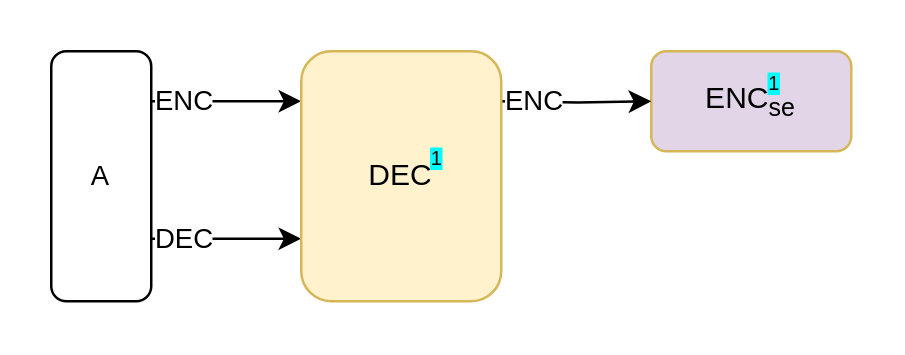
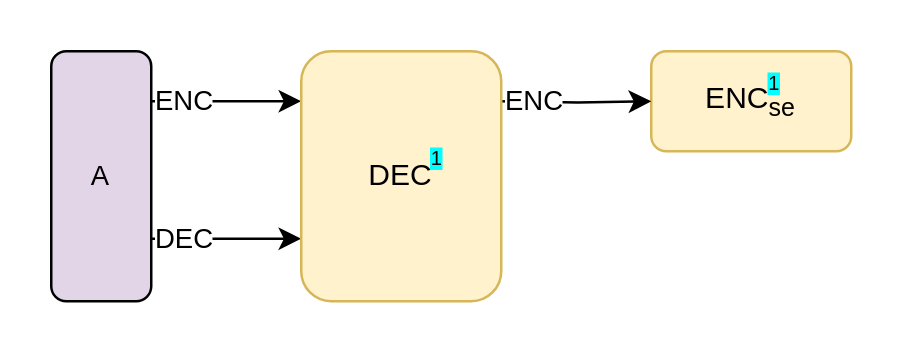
(751, 101) -> (751, 101)
(101, 176) -> (101, 176)
